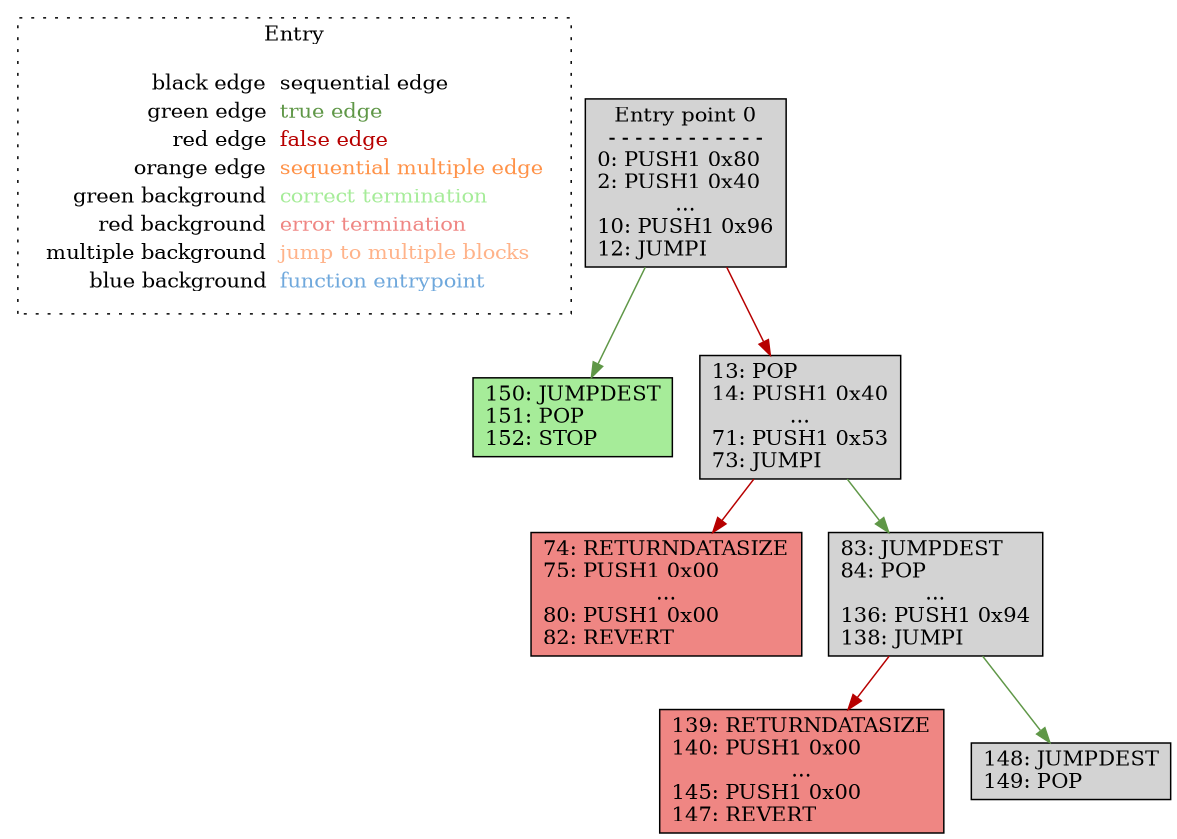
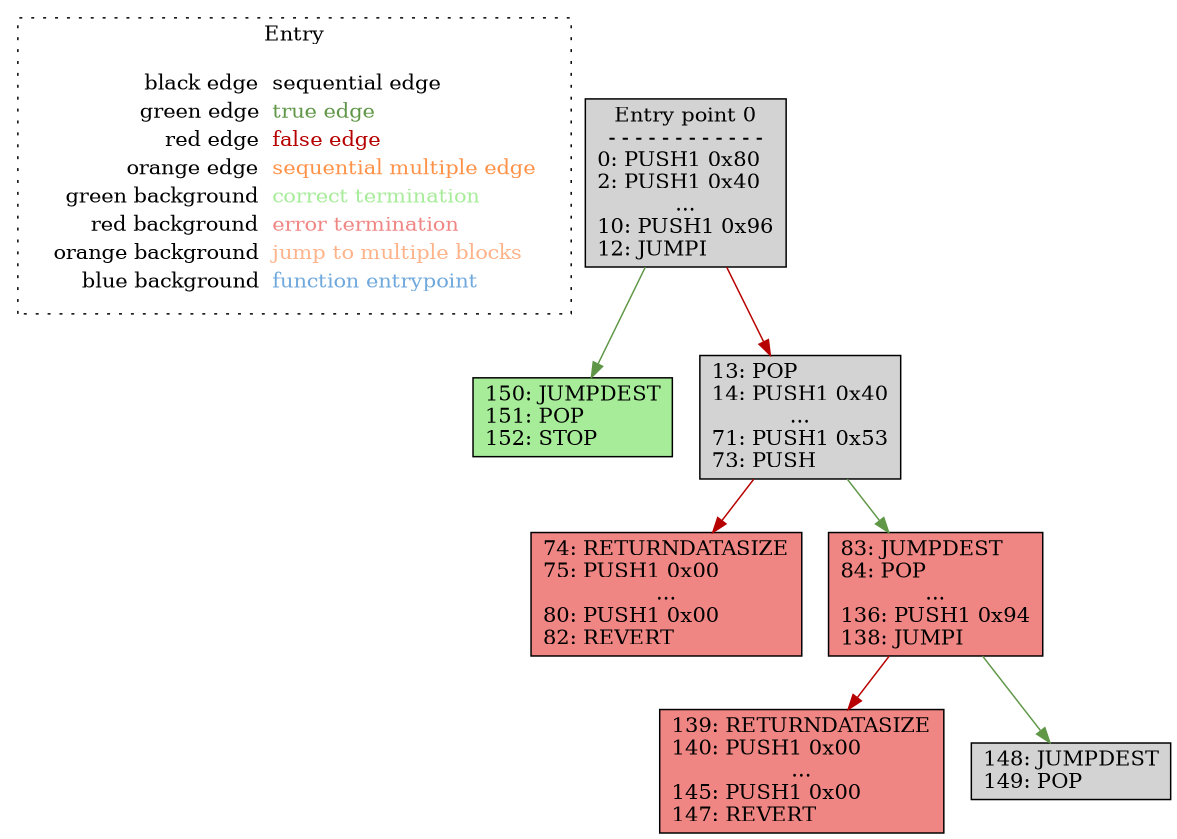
(160, 253) -> (160, 253)
(800, 417) -> (800, 417)
(936, 594) -> (936, 594)
